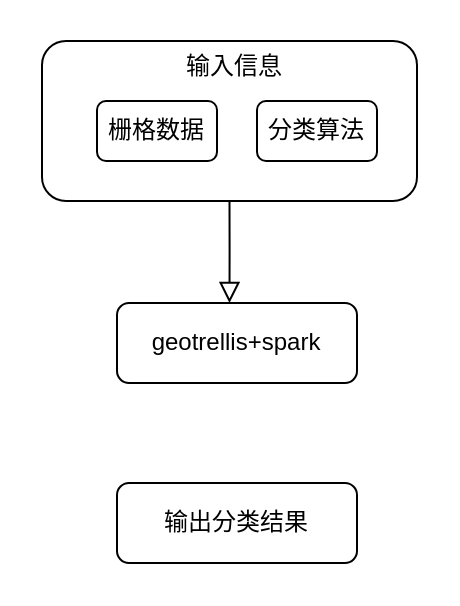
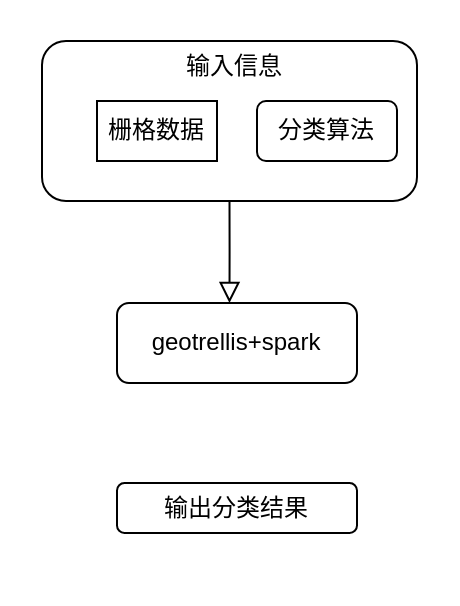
(157, 131) -> (157, 131)
(317, 131) -> (327, 131)
(237, 523) -> (237, 508)
